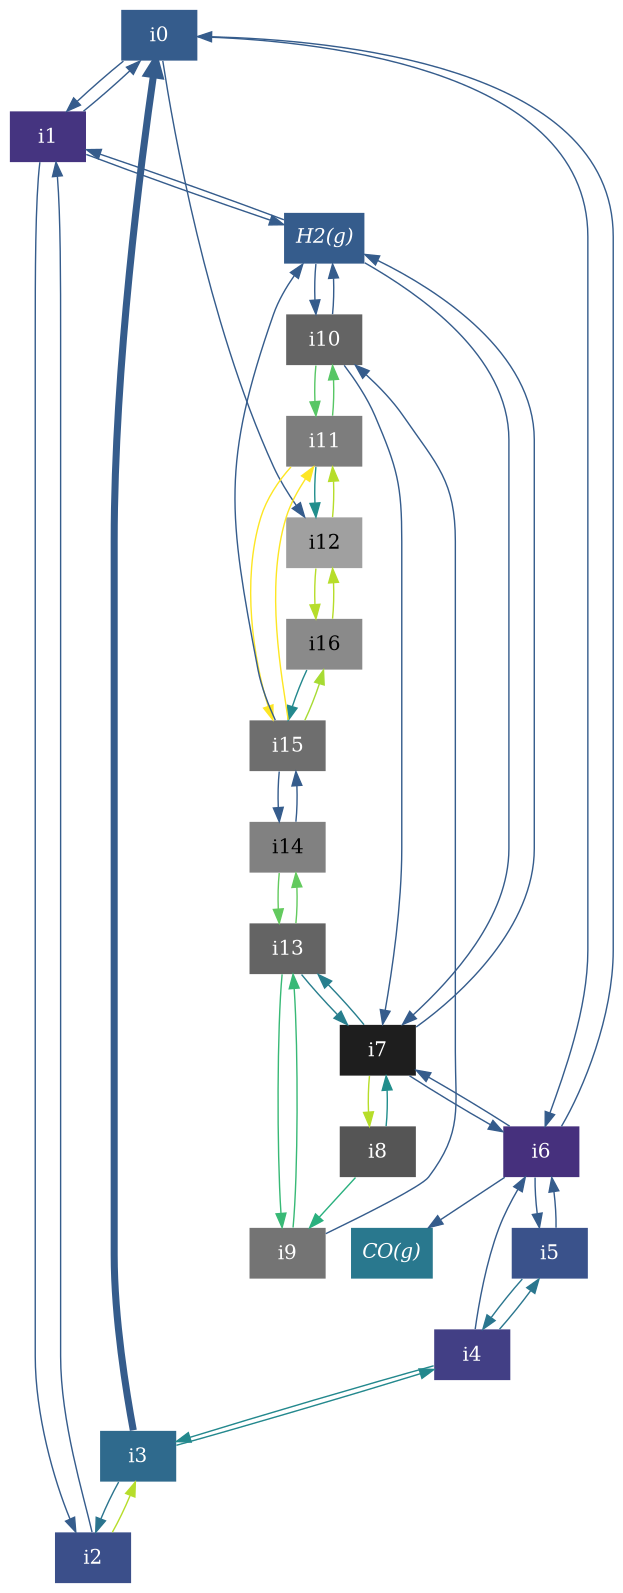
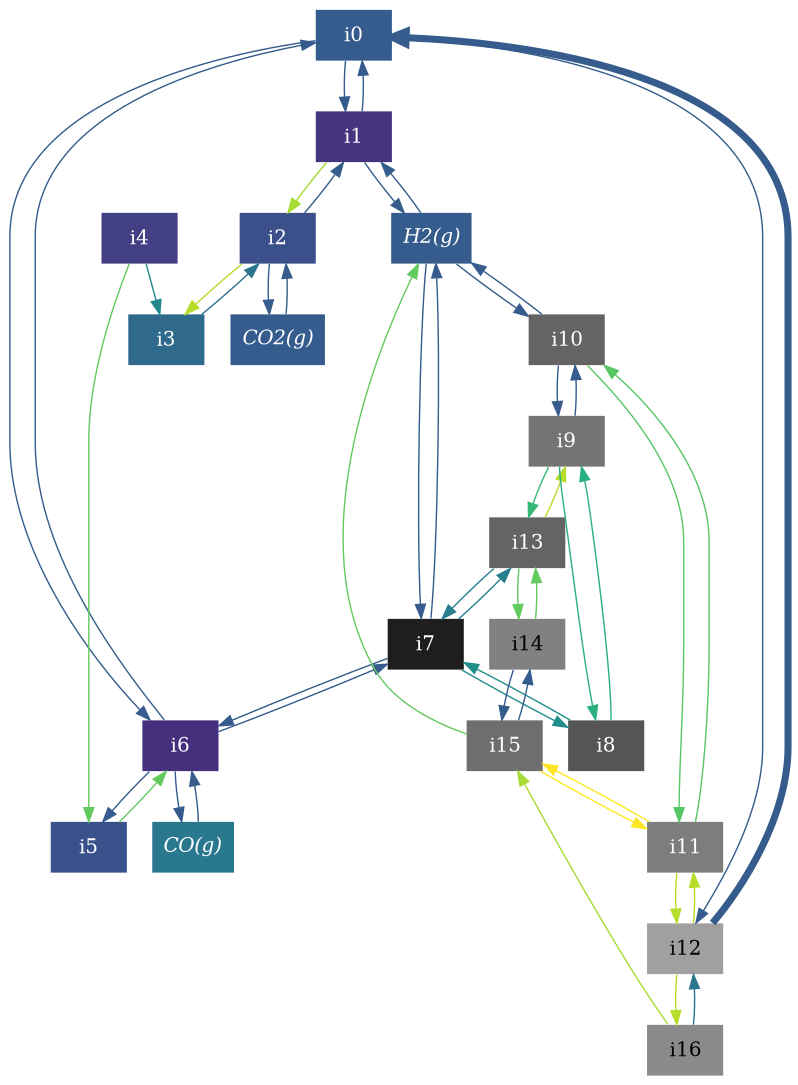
none -> (278, 340)
(315, 485) -> (676, 891)
(235, 495) -> (344, 527)
none -> (575, 587)
(334, 601) -> (695, 1007)
(402, 682) -> (557, 384)
(299, 688) -> (593, 906)
(313, 702) -> none
(114, 752) -> (788, 354)
(35, 843) -> (311, 181)
(278, 1094) -> (553, 499)
(368, 1094) -> (515, 700)
(556, 1210) -> (139, 802)
(490, 1257) -> (197, 804)
(506, 1298) -> none
(515, 1310) -> (89, 533)
(299, 1410) -> none
